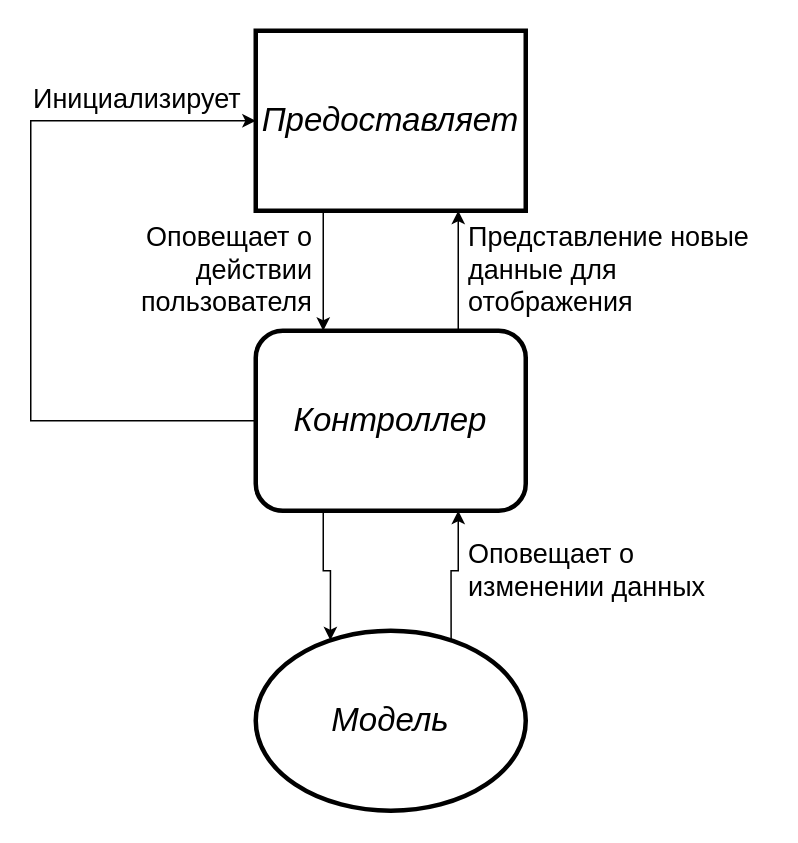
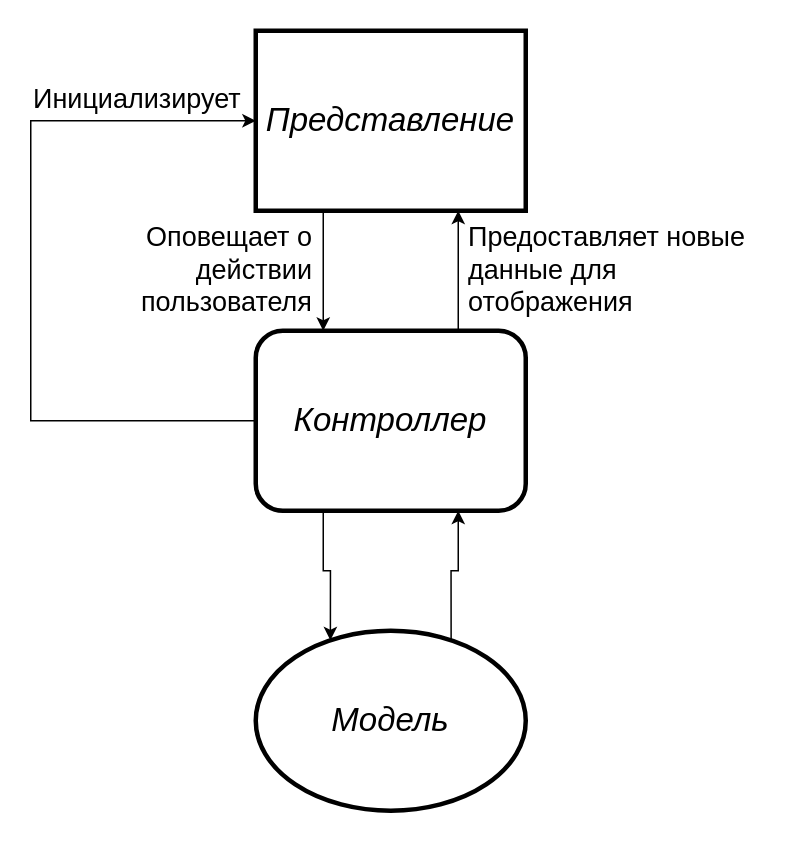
(391, 121) -> (391, 121)
(575, 271) -> (575, 271)
(616, 571) -> none
